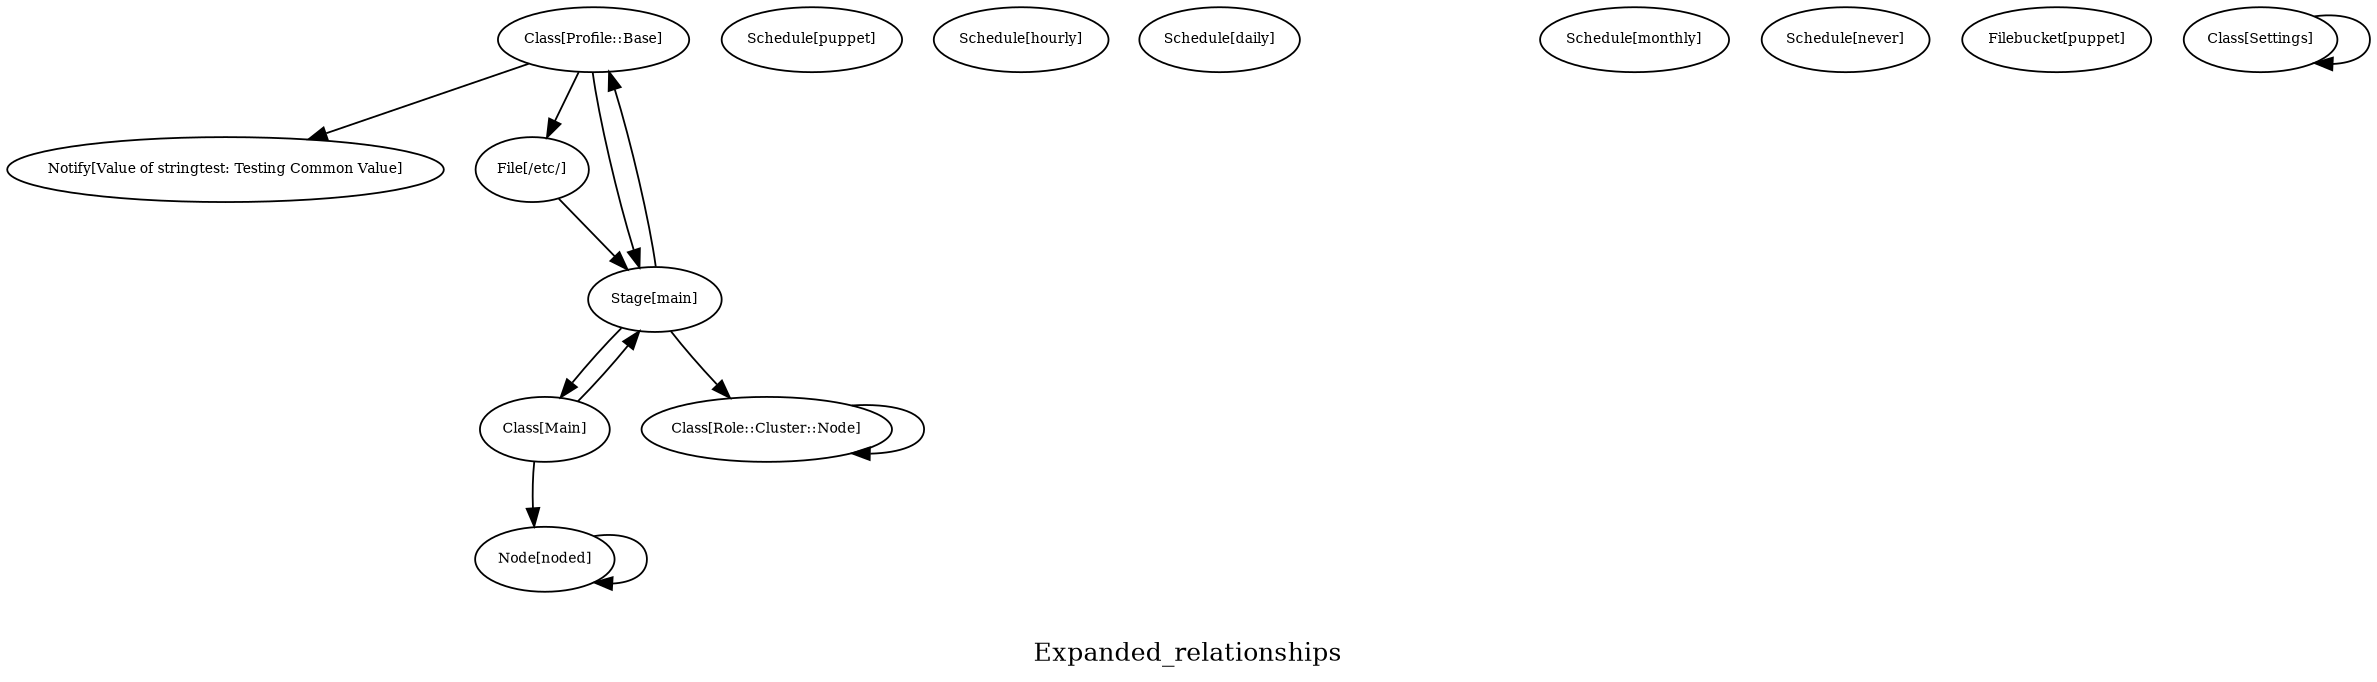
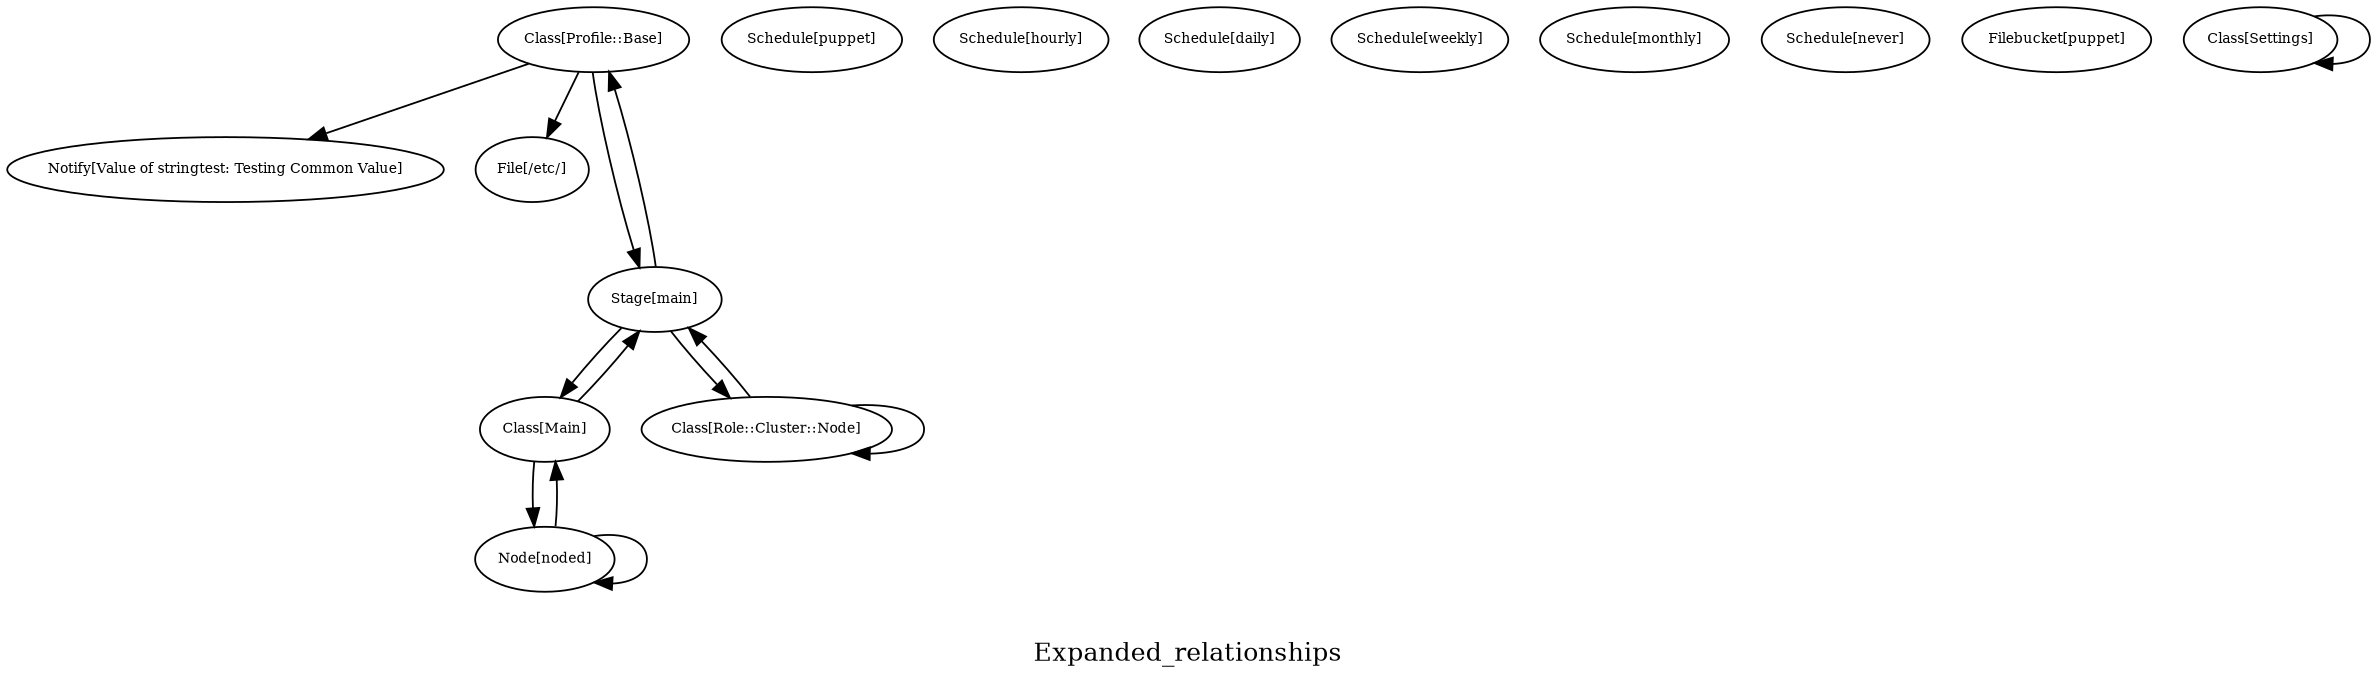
none -> (1420, 40)
(587, 228) -> (727, 368)
none -> (557, 503)
